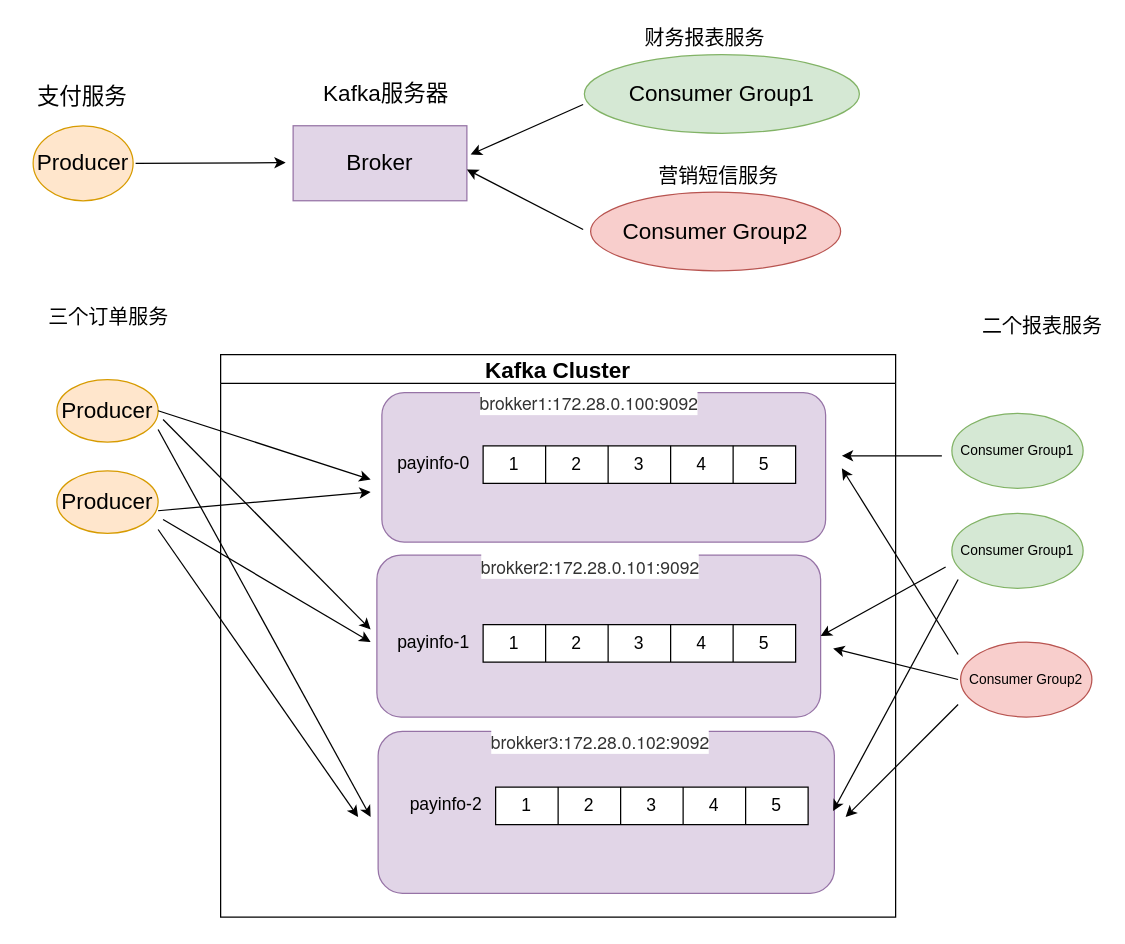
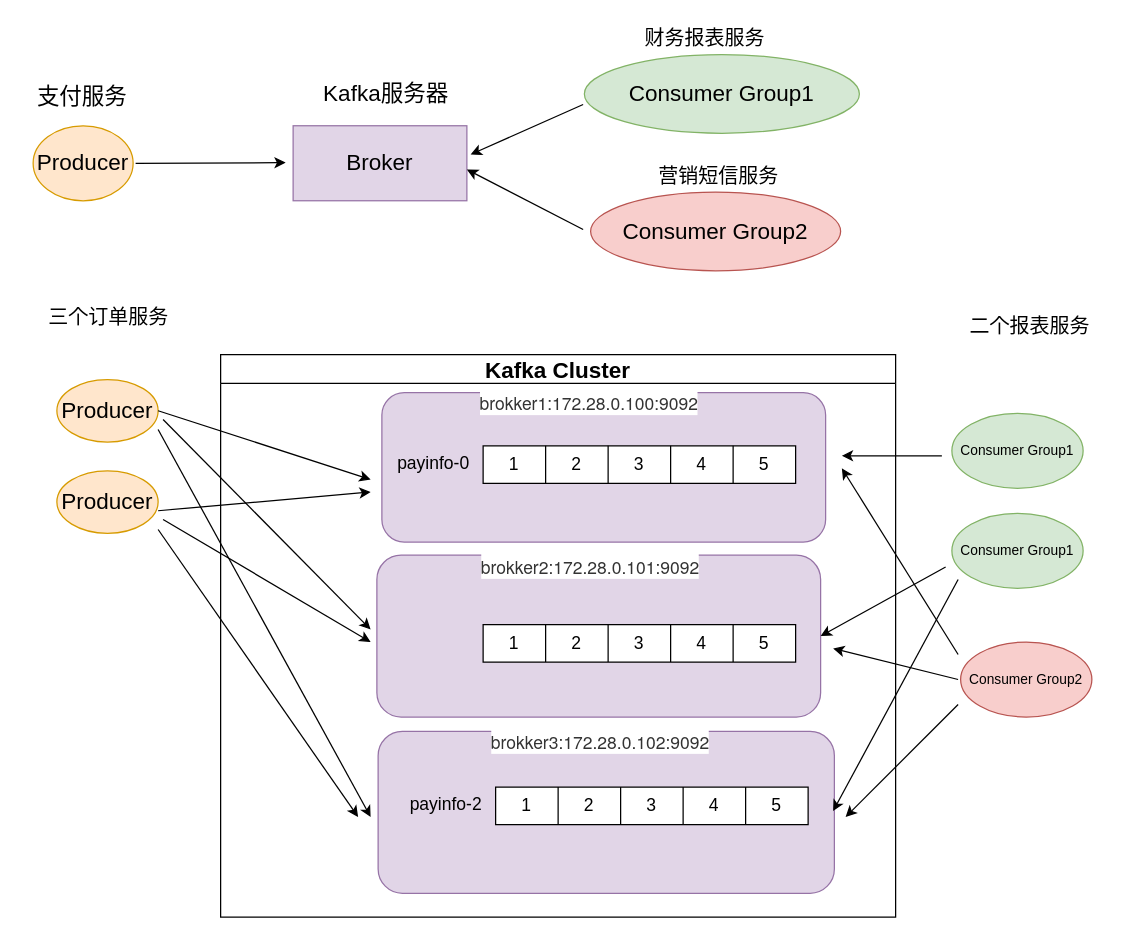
(1042, 326) -> (1029, 326)
(433, 642) -> none
